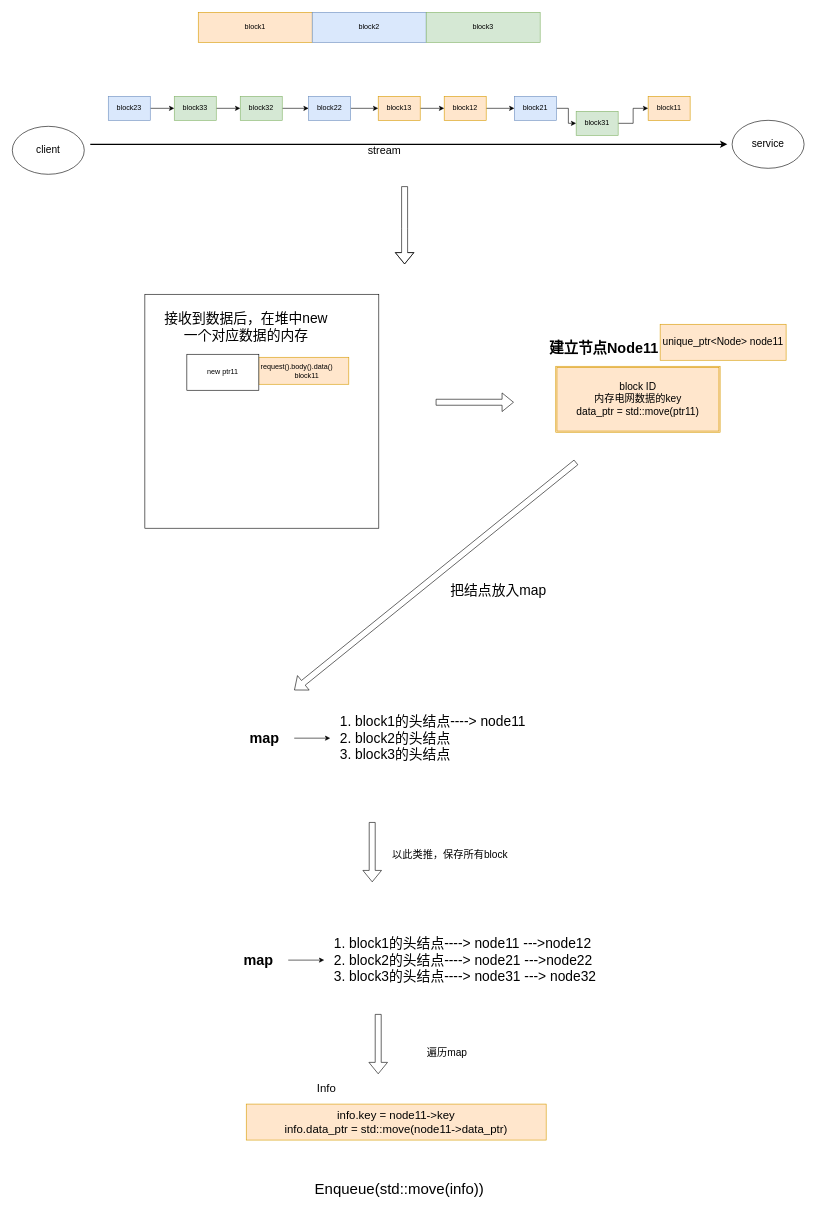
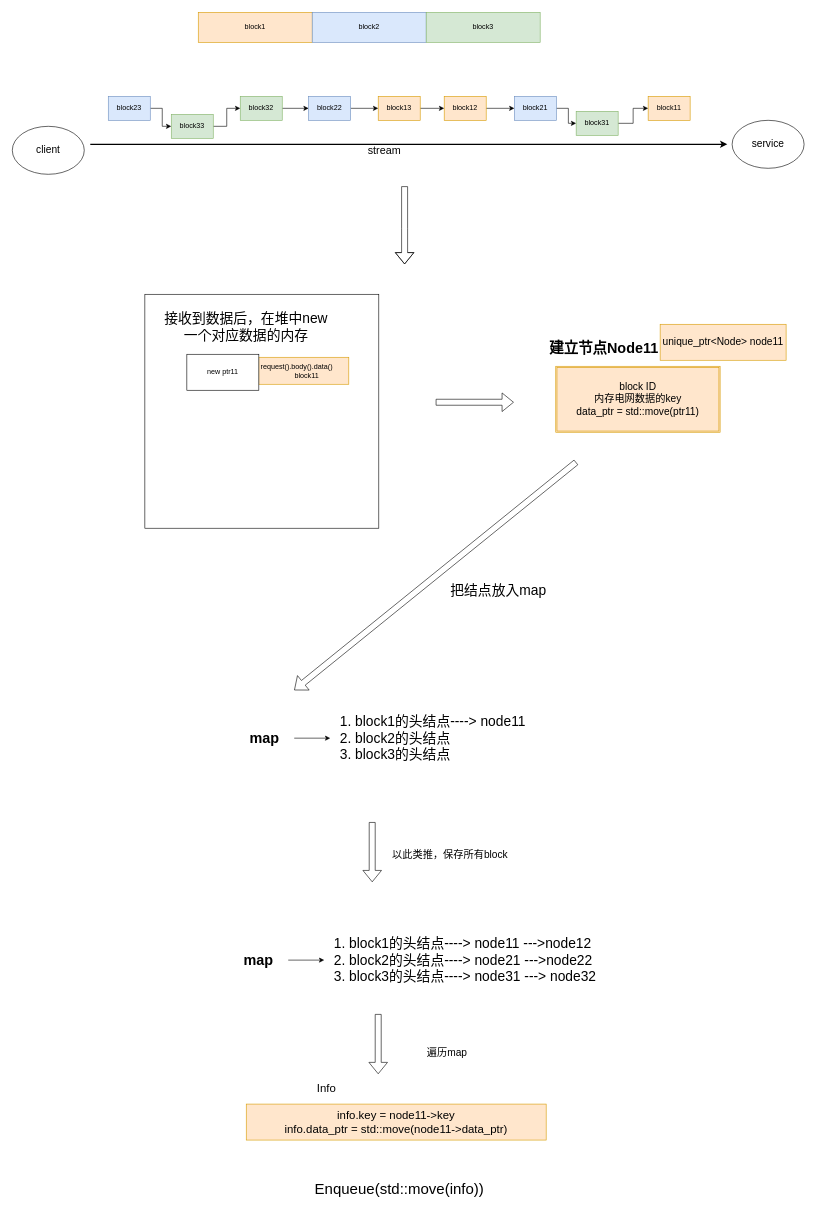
(195, 108) -> (192, 126)
